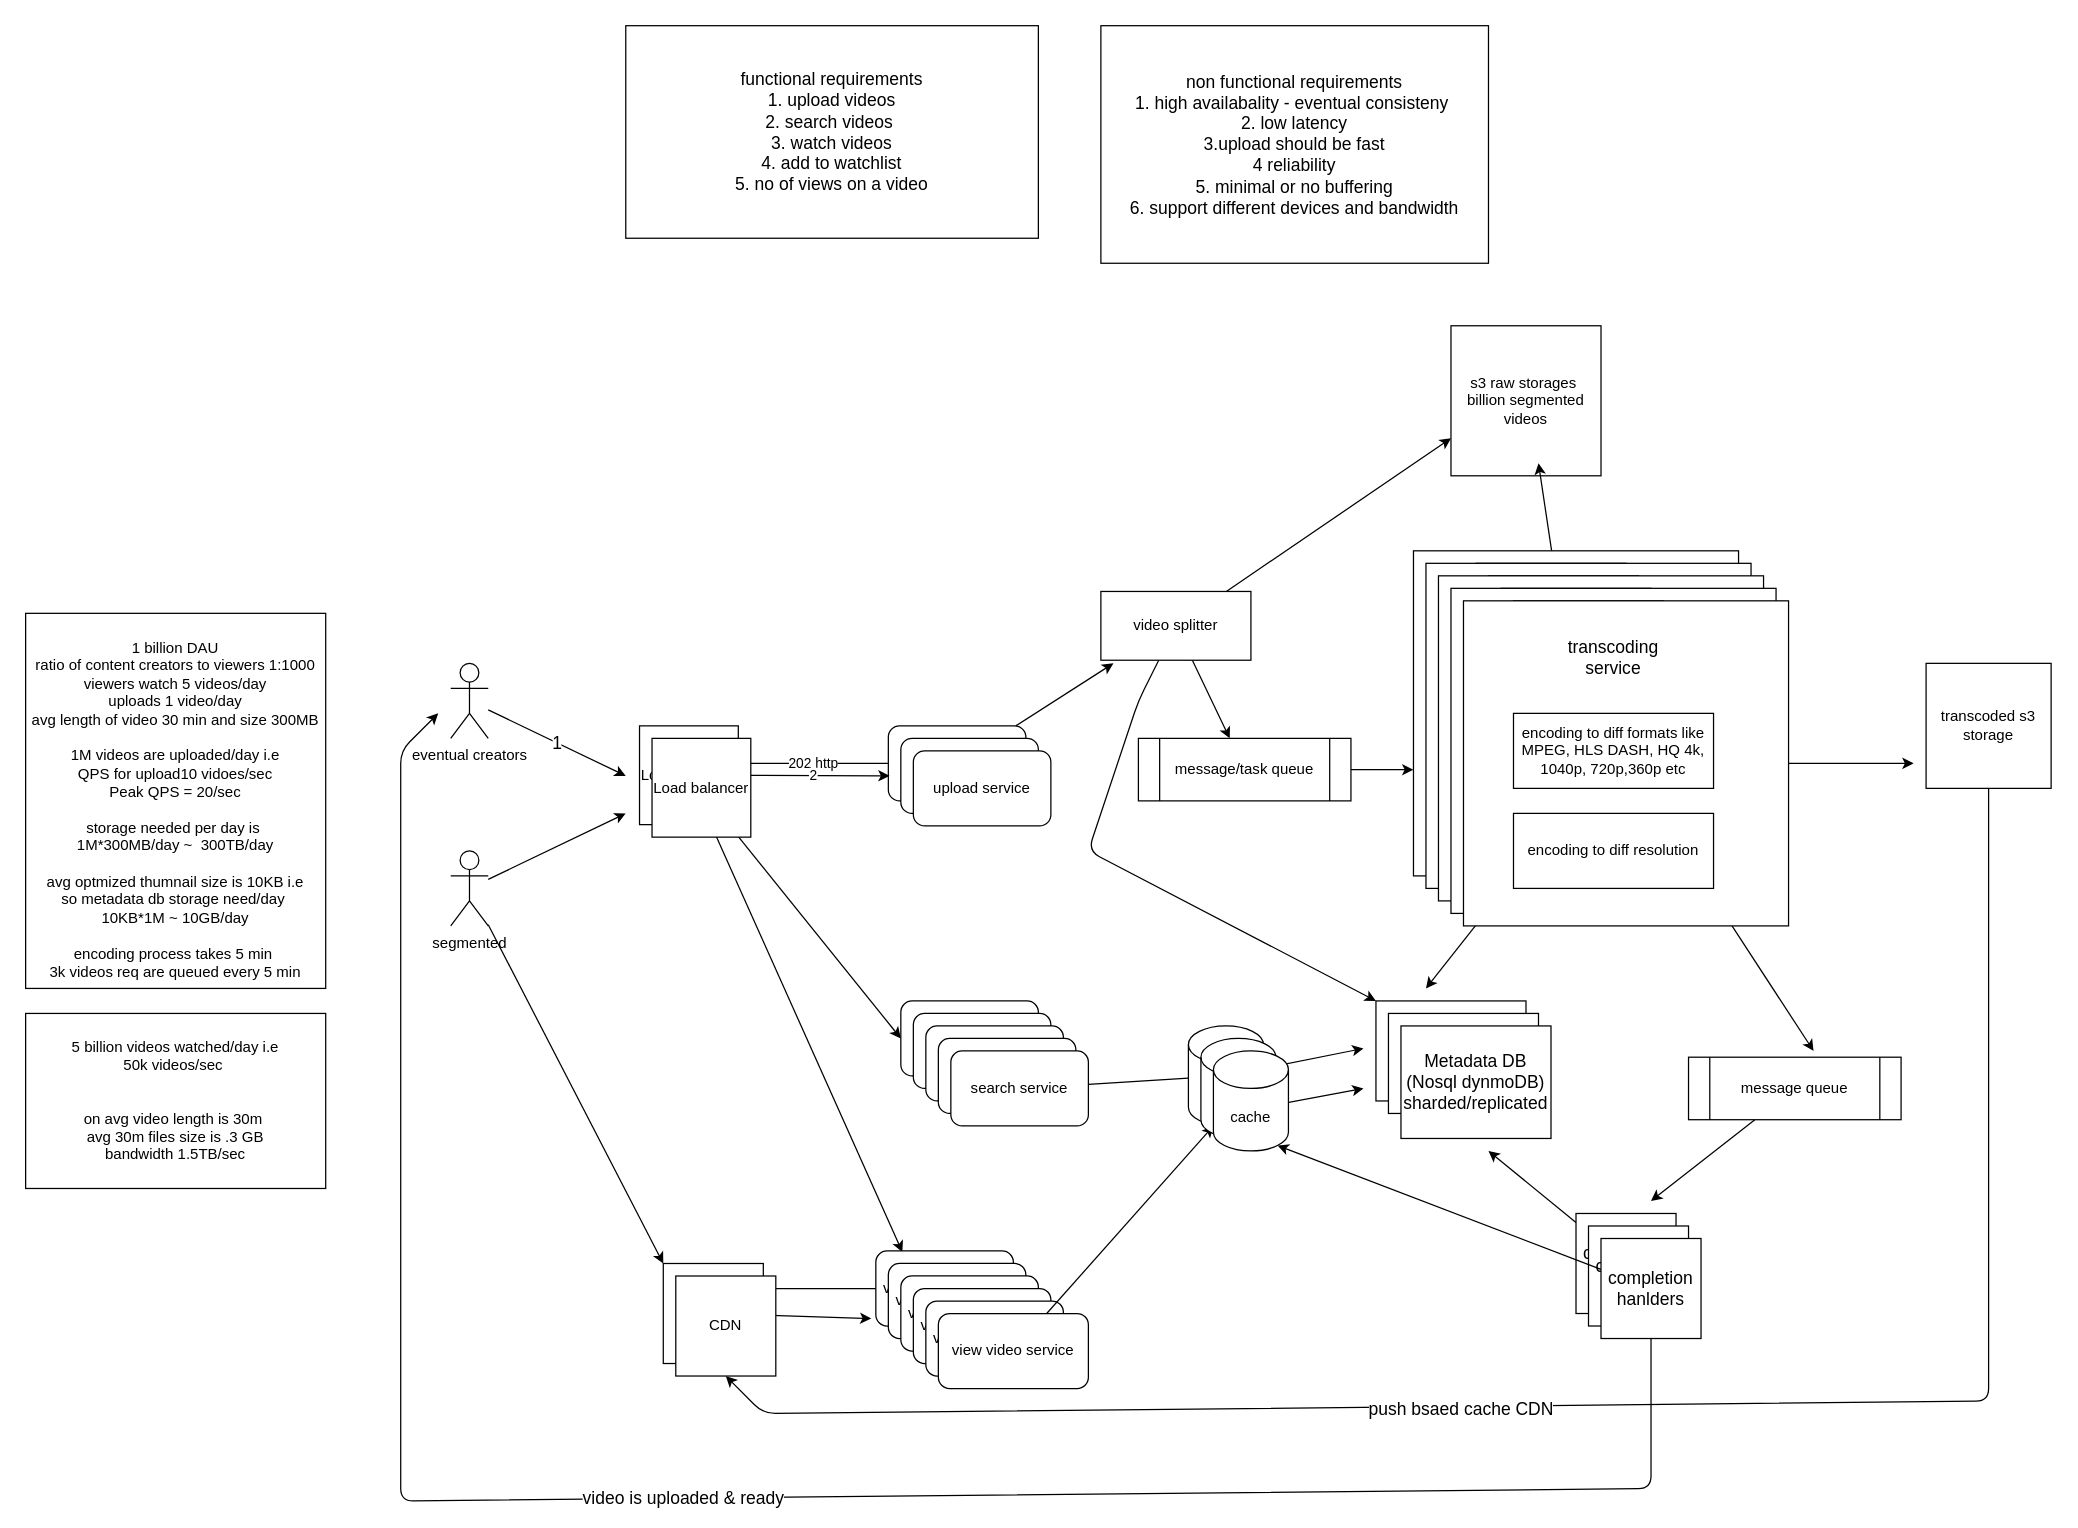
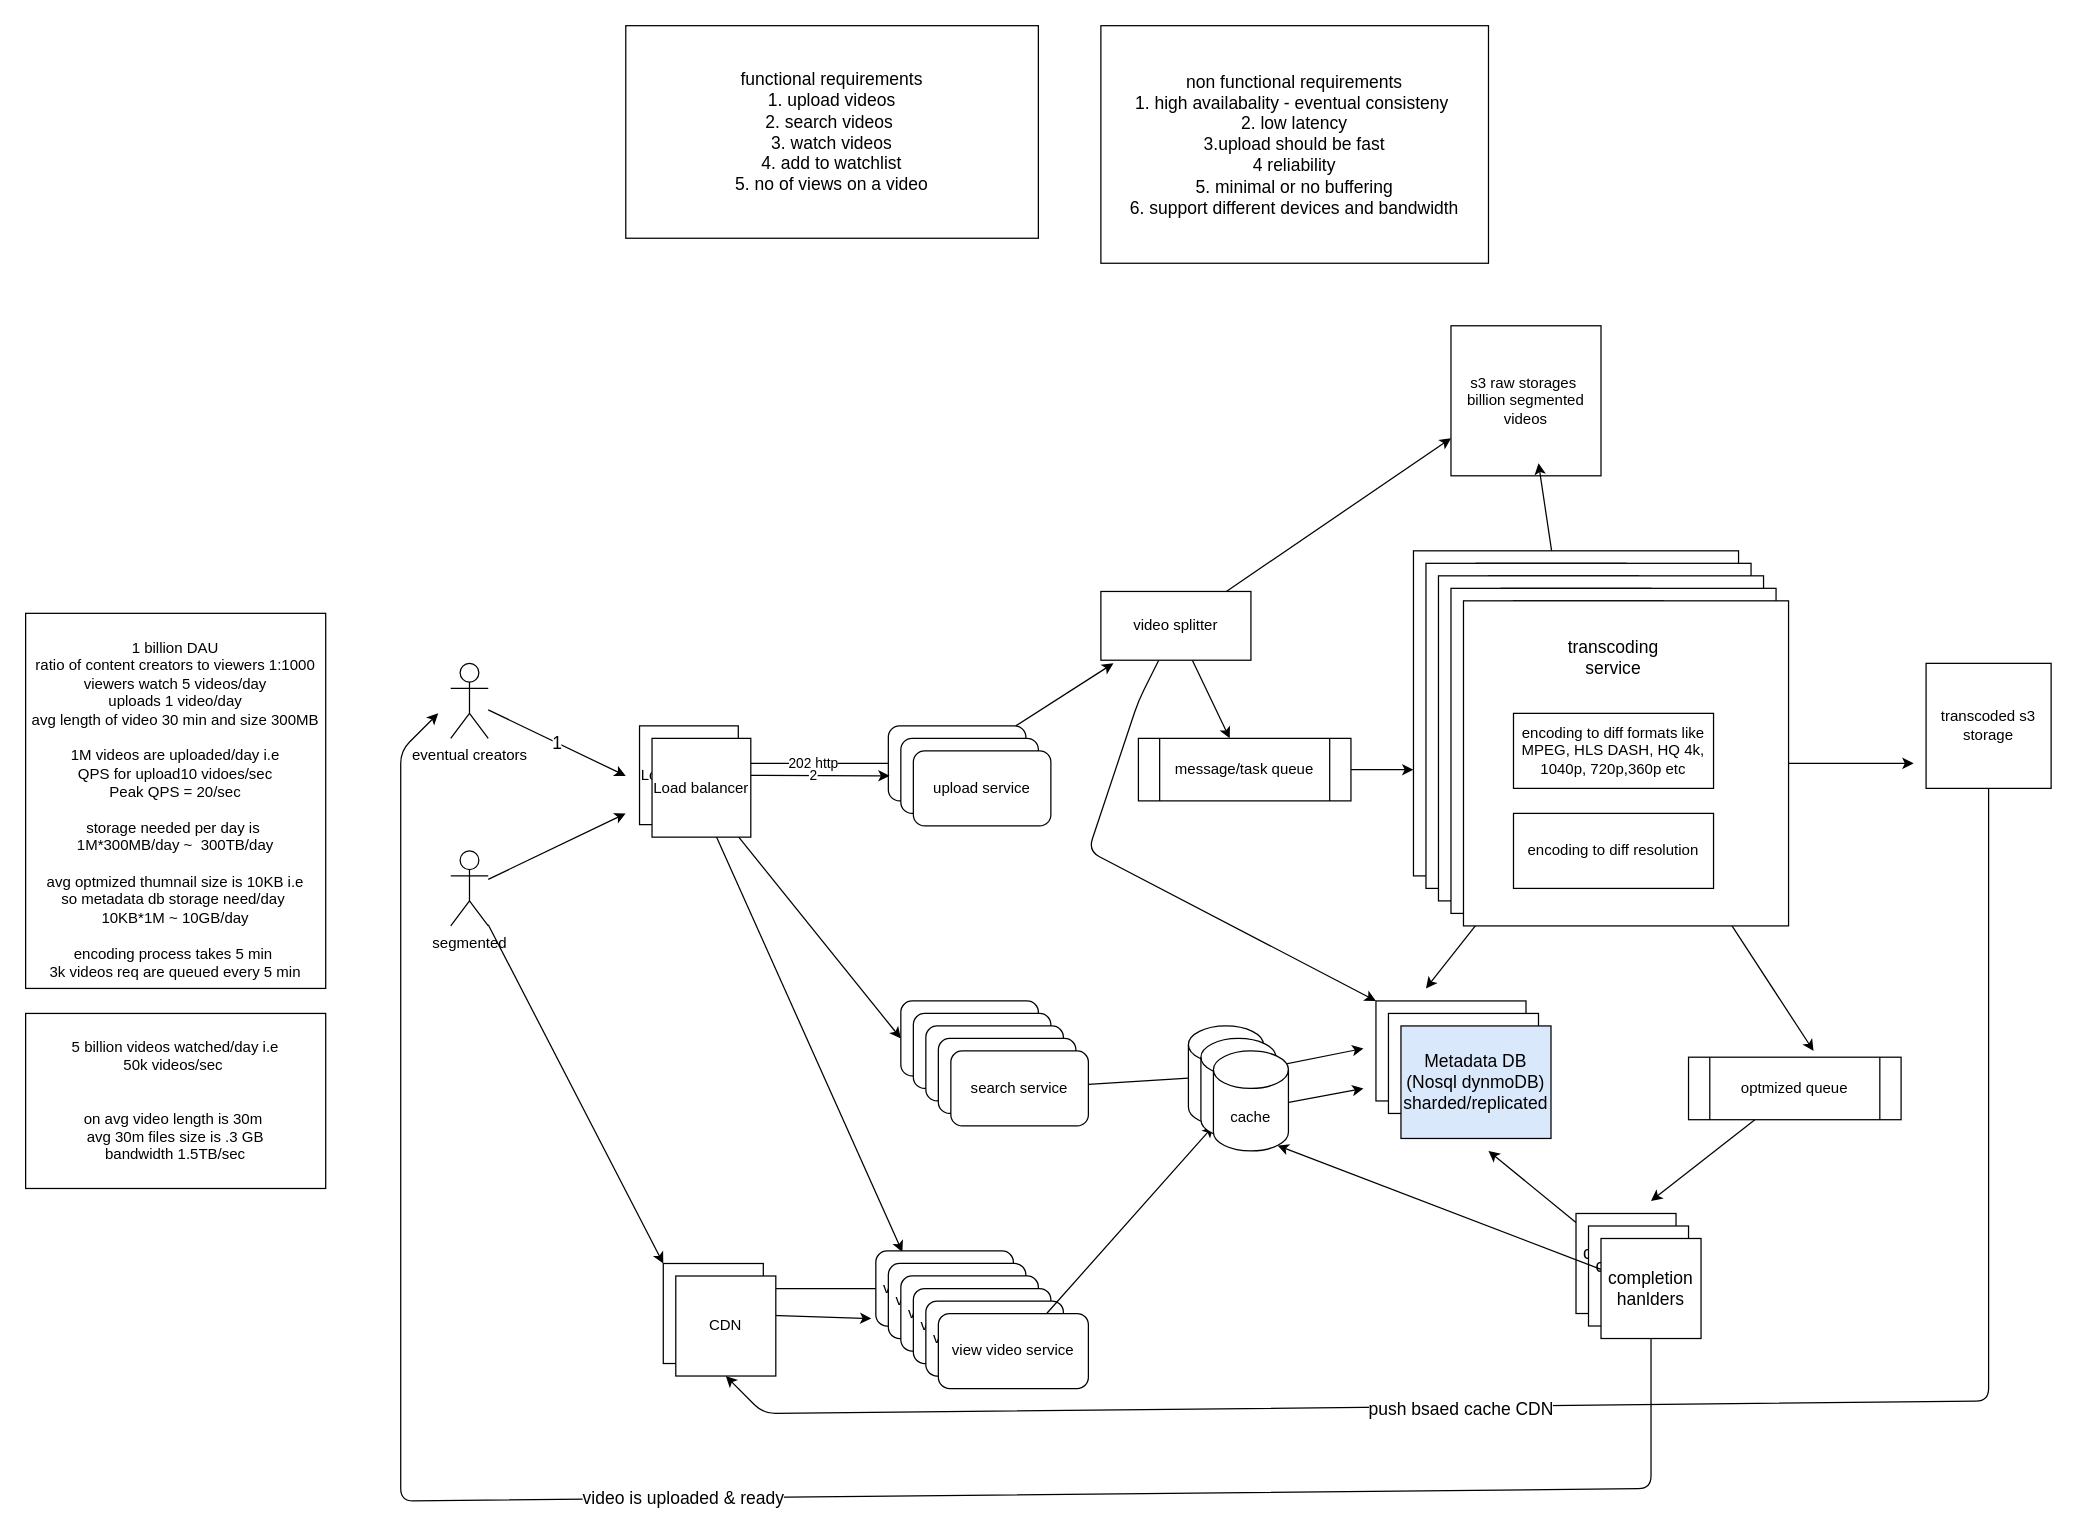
(1476, 1082) -> (1476, 1082)
(1794, 1088) -> (1794, 1088)
